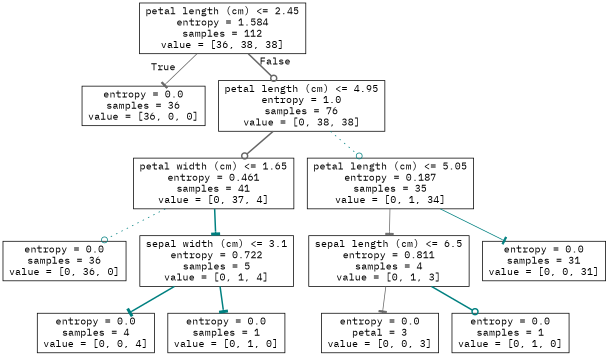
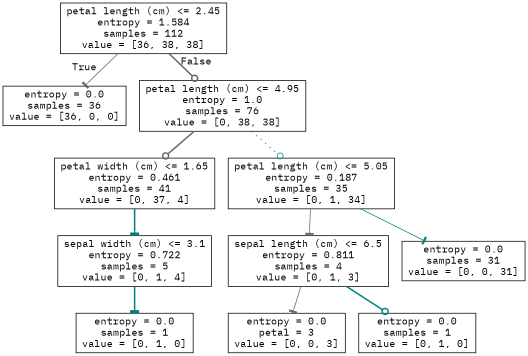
(65, 261) -> none
(96, 333) -> none
